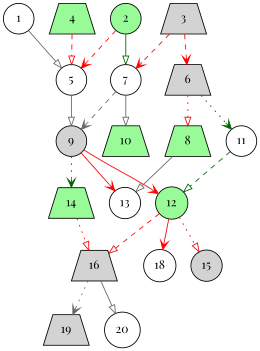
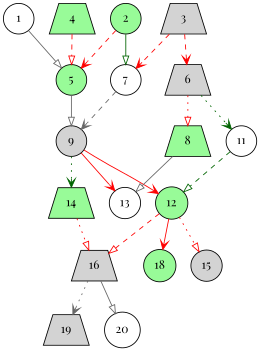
(71, 80) -> (71, 80)
(126, 141) -> none
(160, 266) -> (160, 266)
